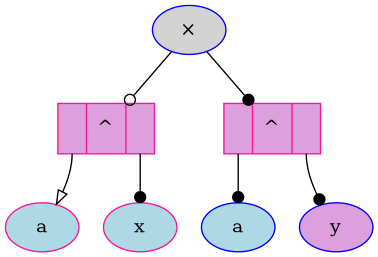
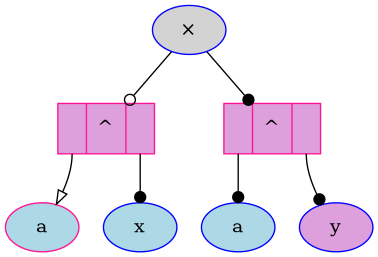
(140, 227) -> (140, 227)
